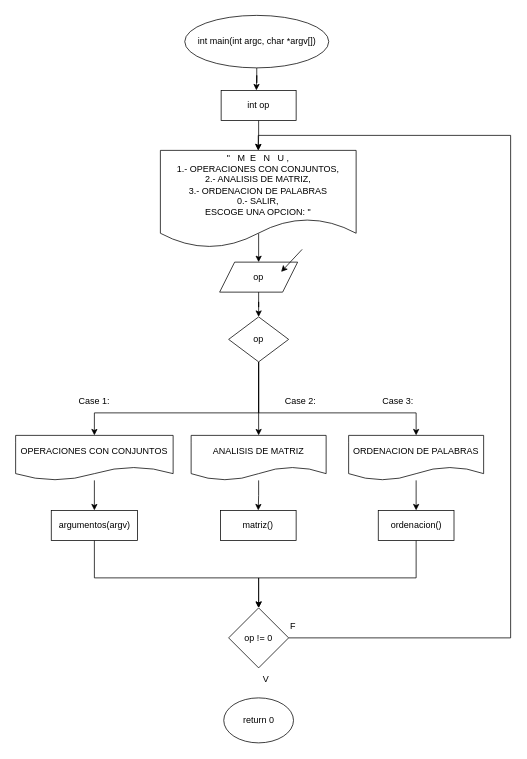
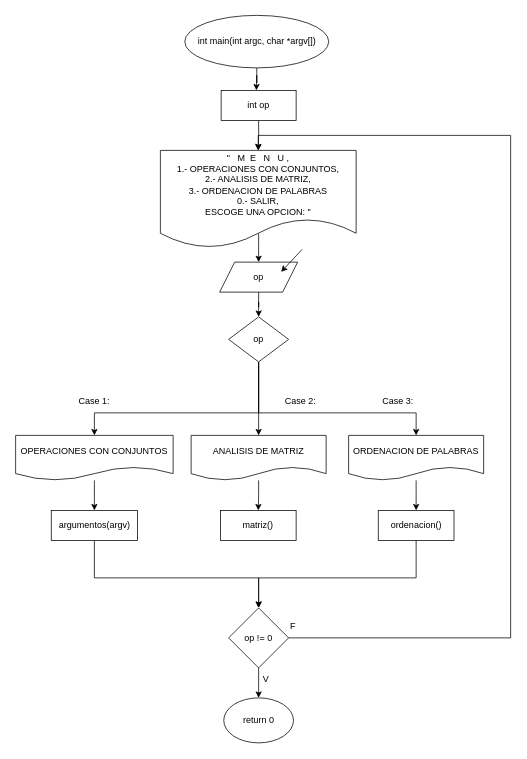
none -> (258, 680)
